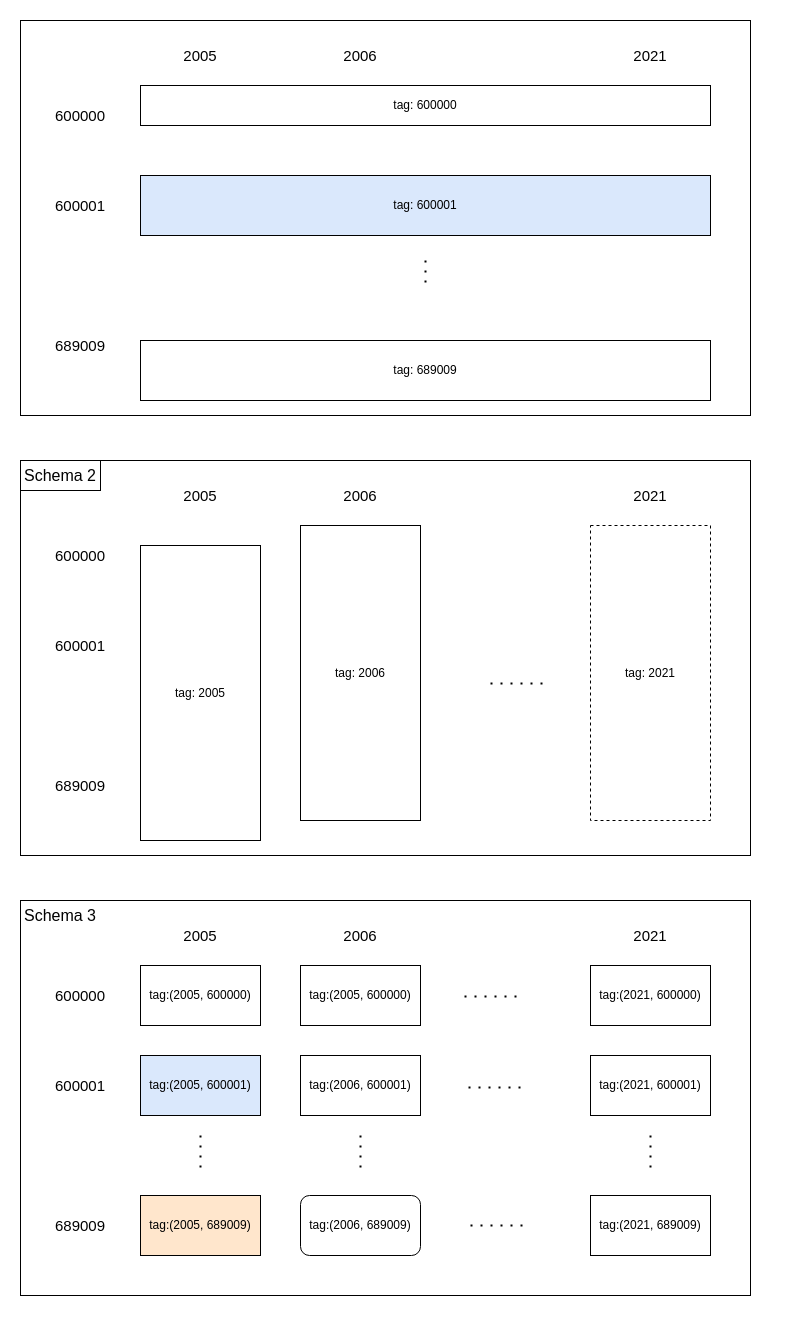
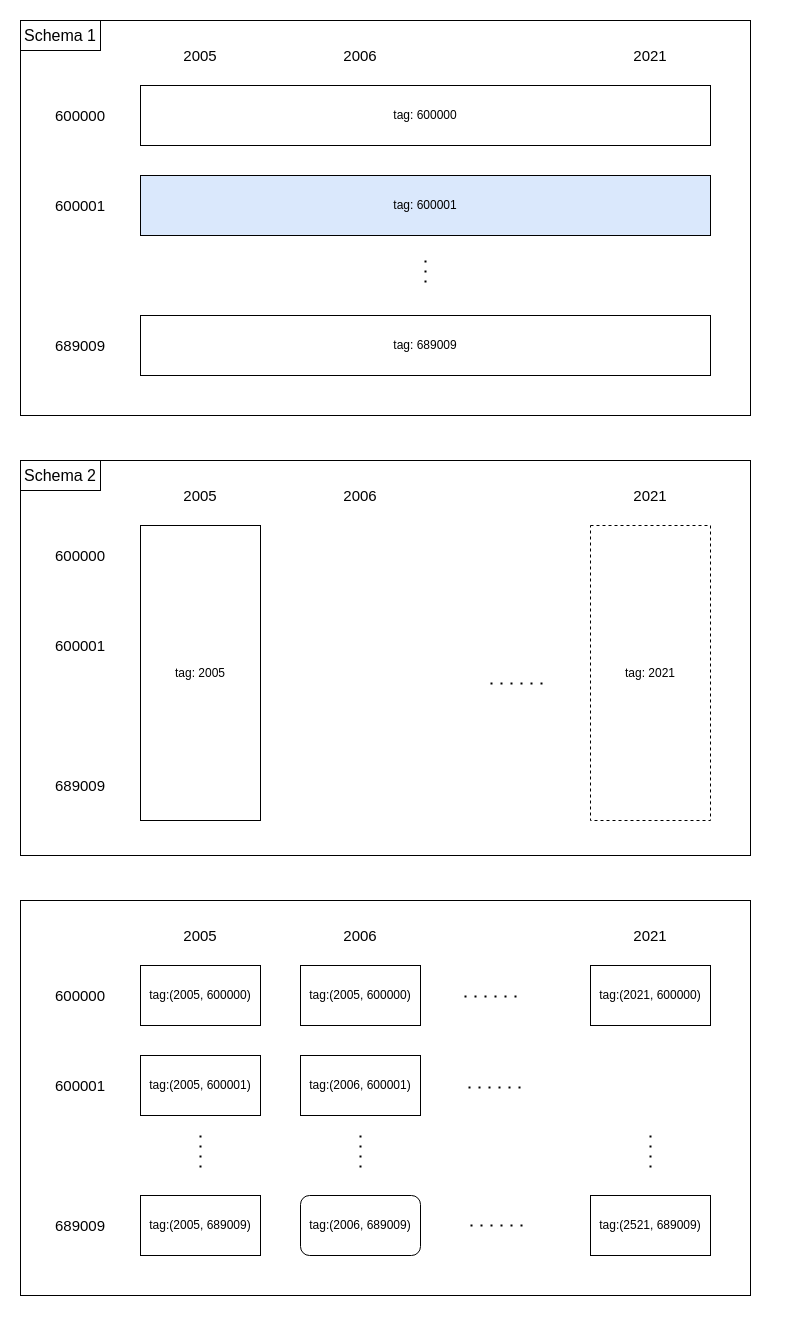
none -> (61, 36)
(426, 106) -> (426, 116)
(426, 371) -> (426, 346)
(361, 673) -> none
(201, 693) -> (201, 673)
(61, 916) -> none
(201, 1086) -> (201, 1086)
(651, 1086) -> none
(201, 1226) -> (201, 1226)
(651, 1226) -> (651, 1226)
